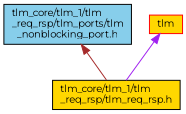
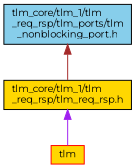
(140, 61) -> (68, 132)
